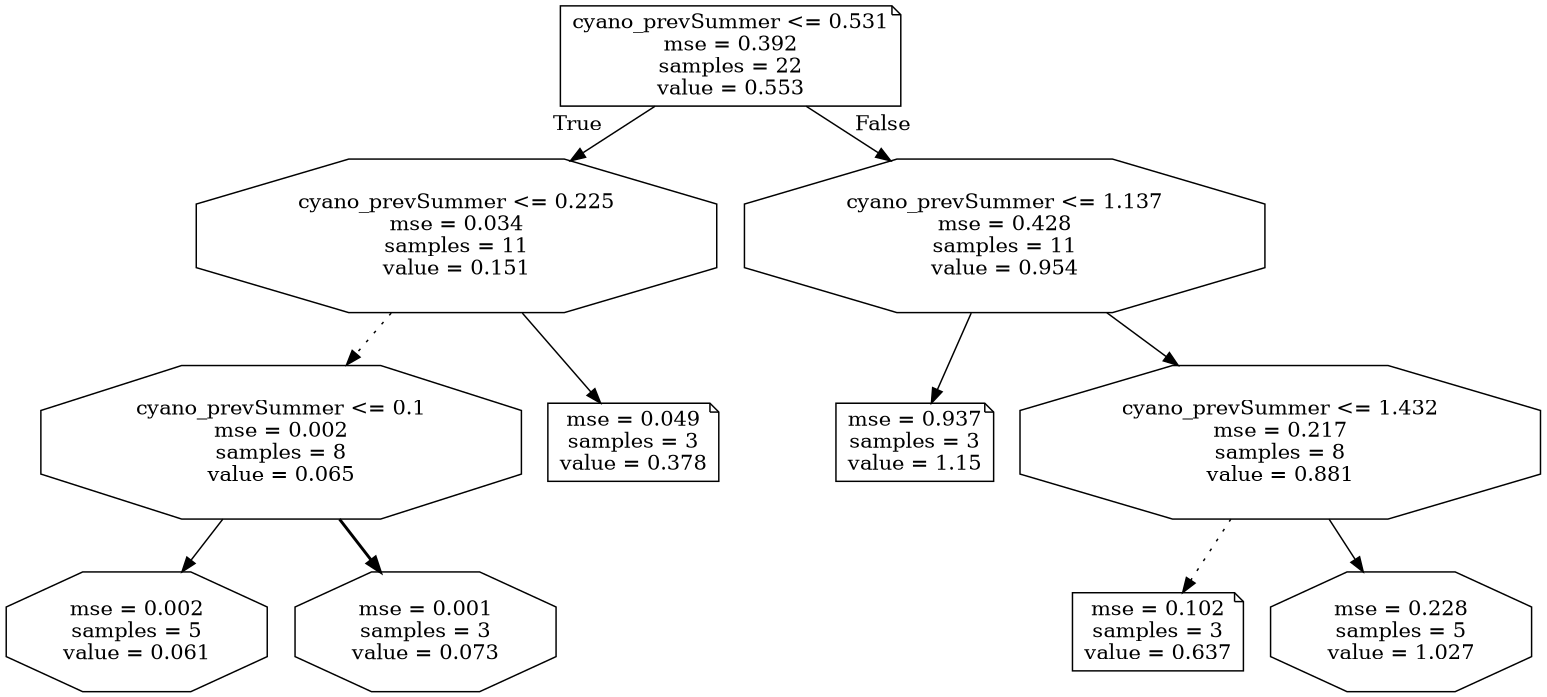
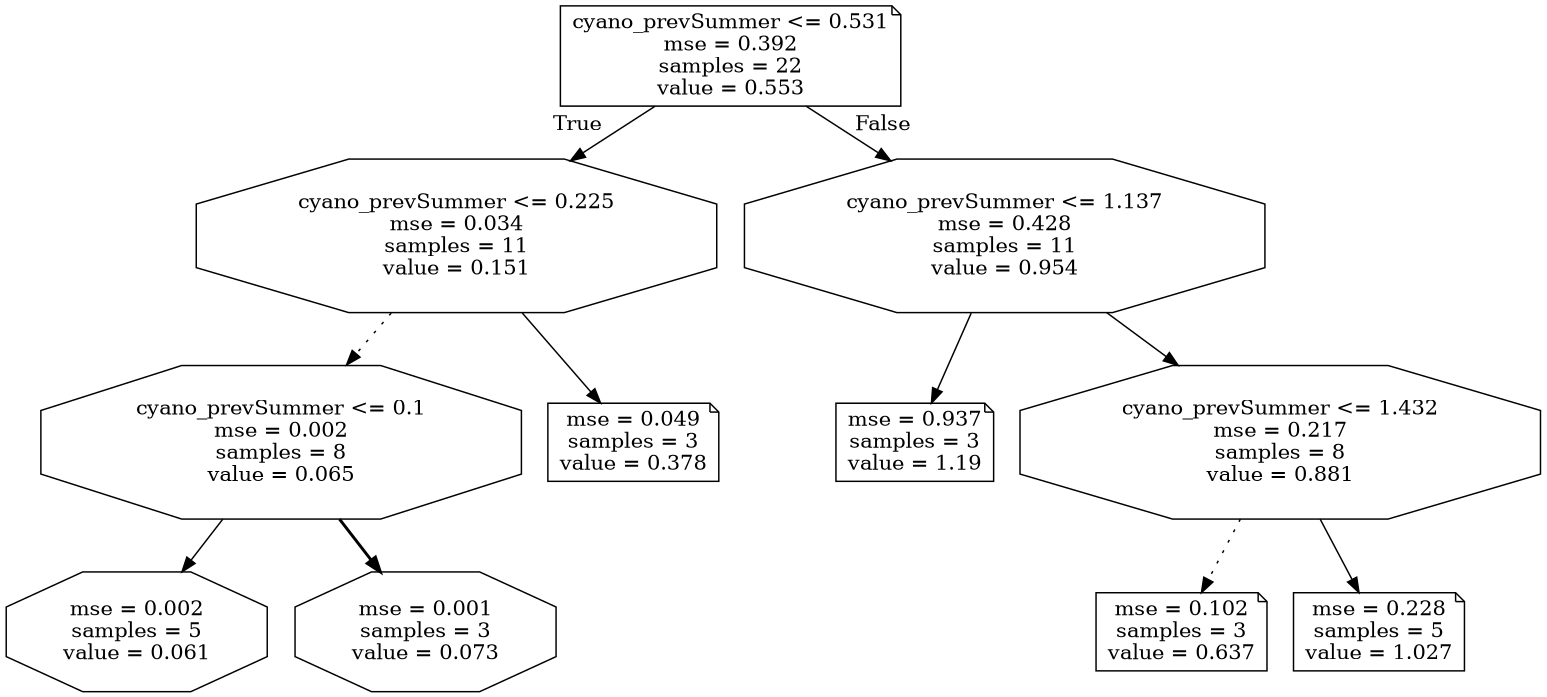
(915, 442) -> (915, 442)
(1401, 632) -> (1379, 632)
